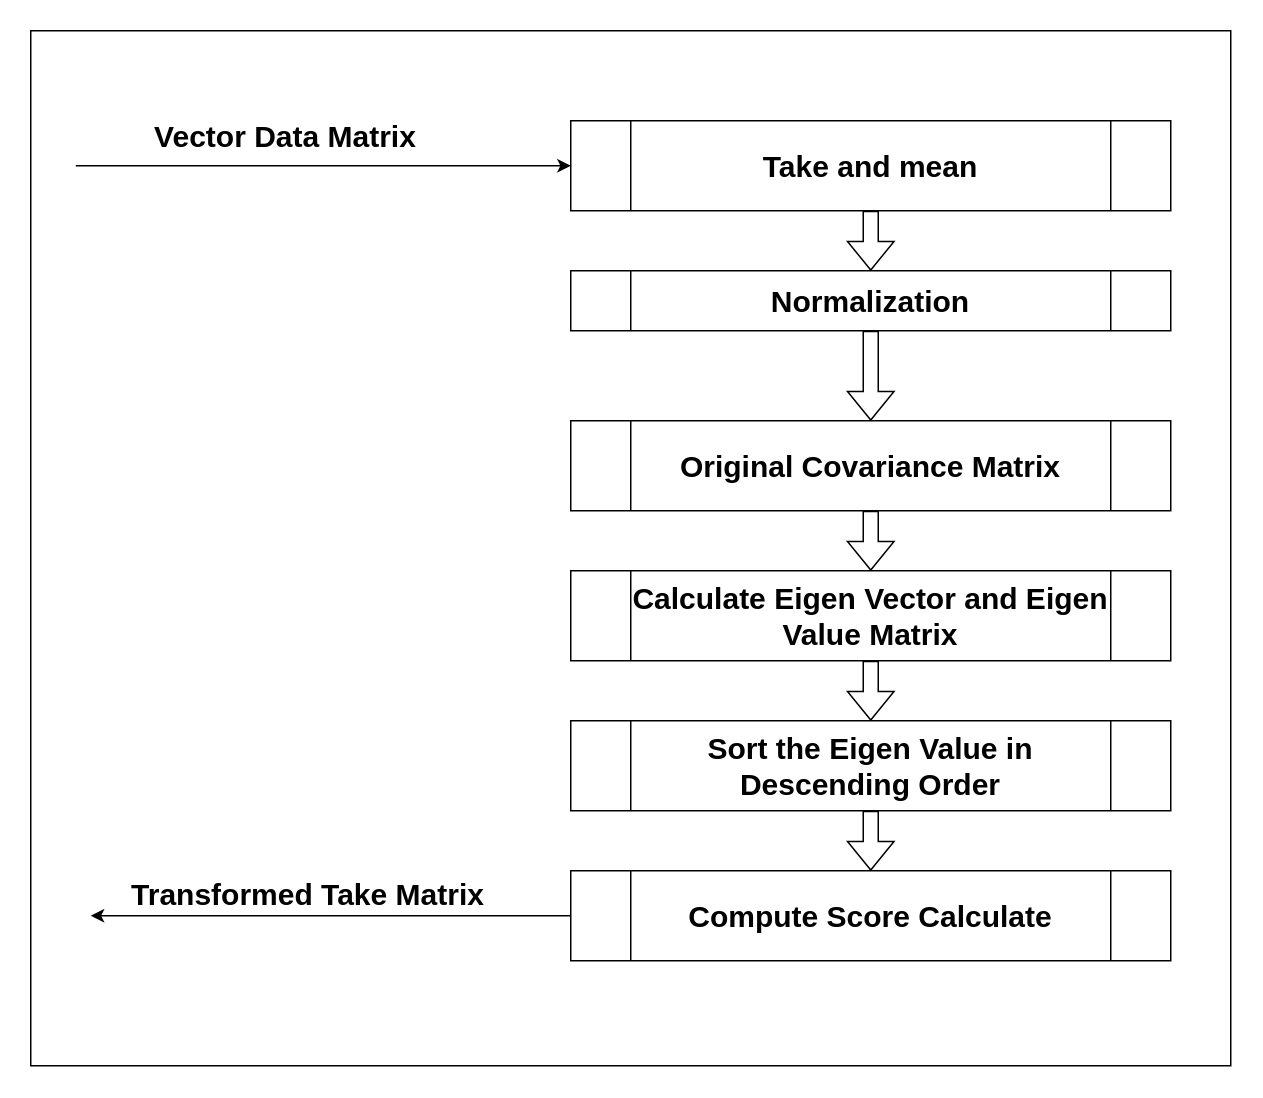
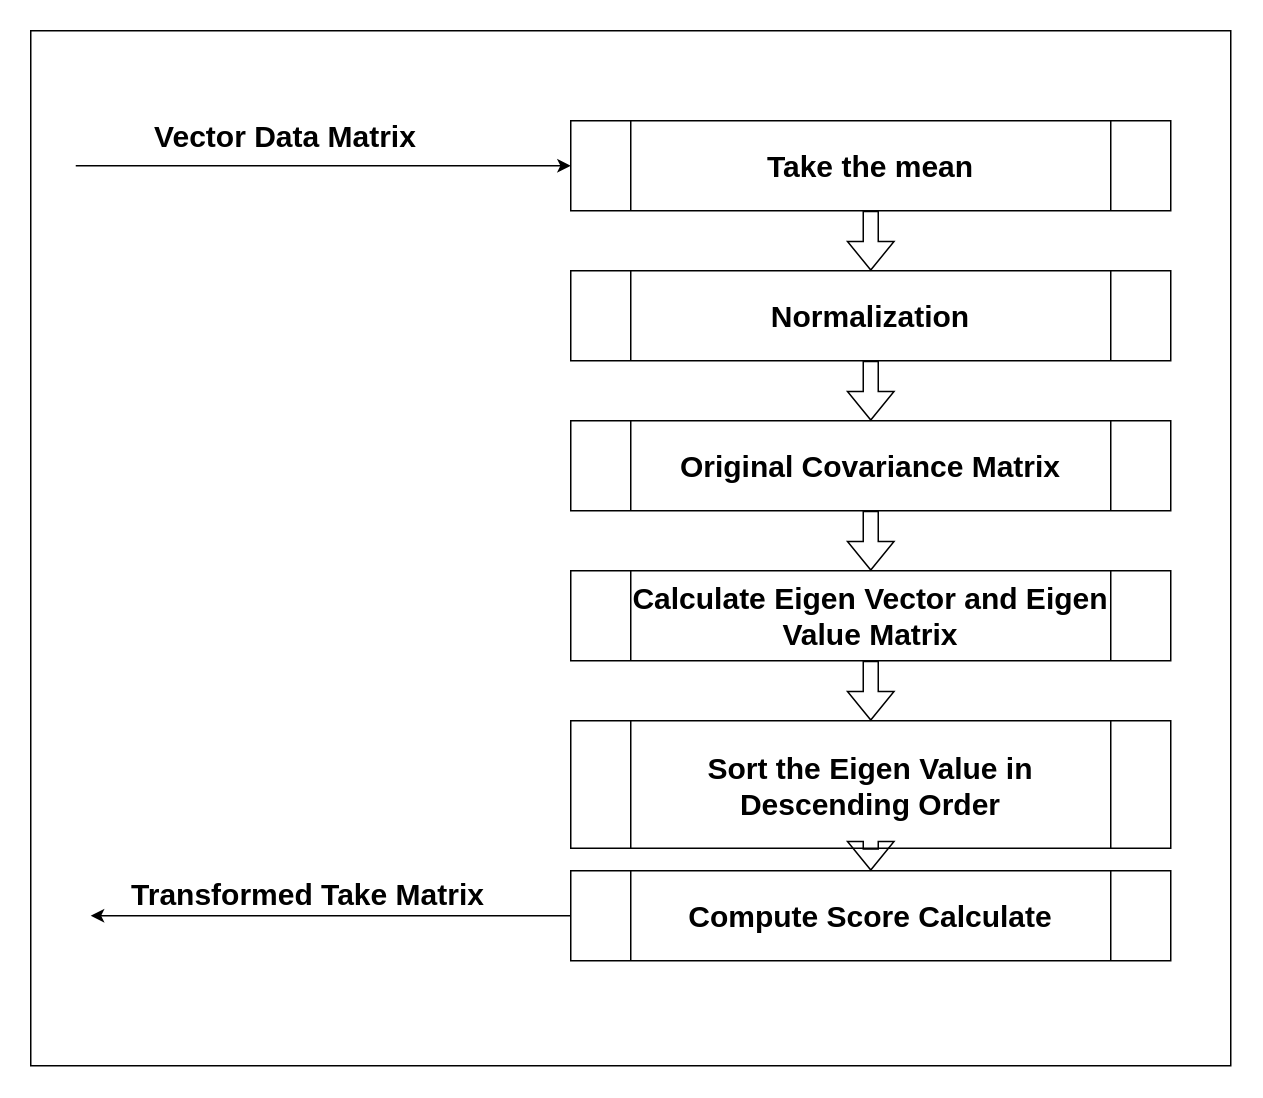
(871, 166) -> (871, 166)
(871, 301) -> (871, 316)
(871, 766) -> (871, 785)
